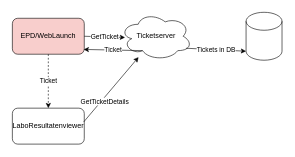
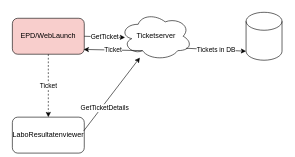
(48, 126) -> (48, 135)
